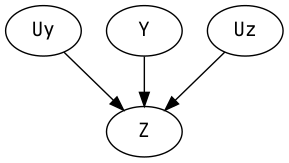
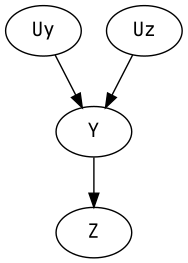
(89, 76) -> (65, 75)
(200, 76) -> (122, 75)
